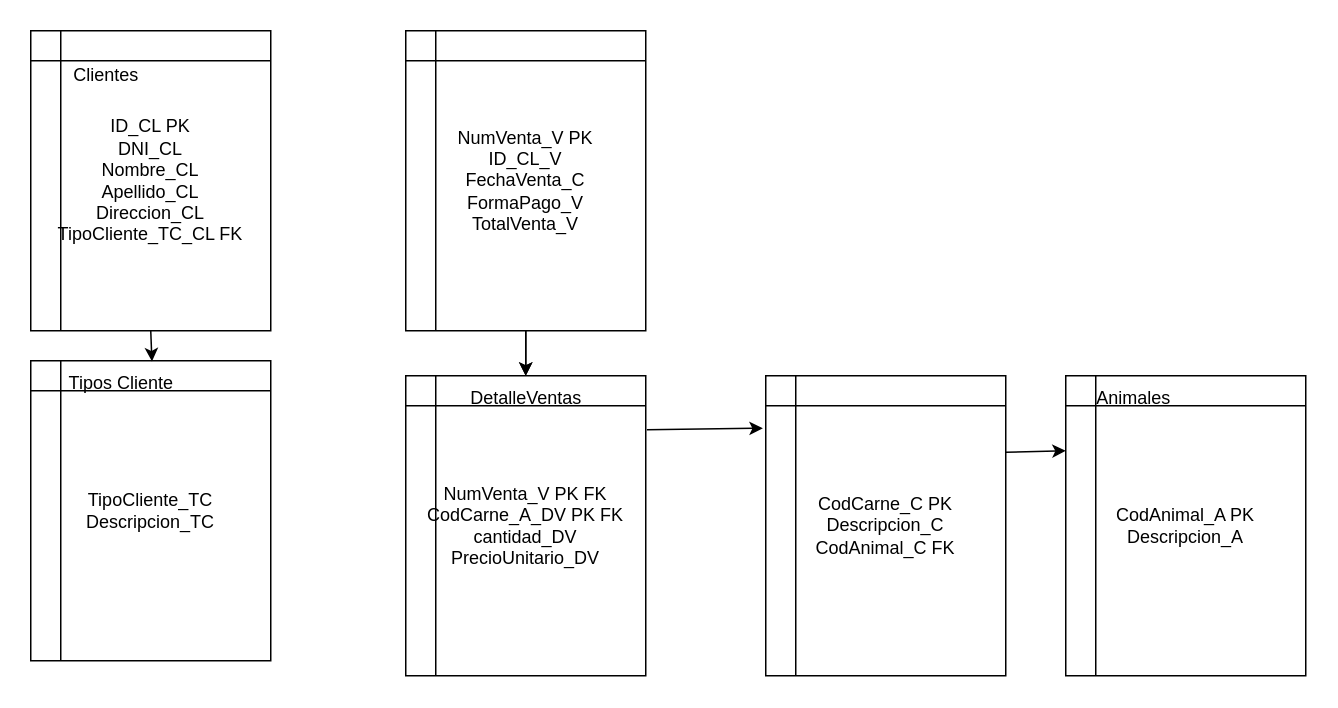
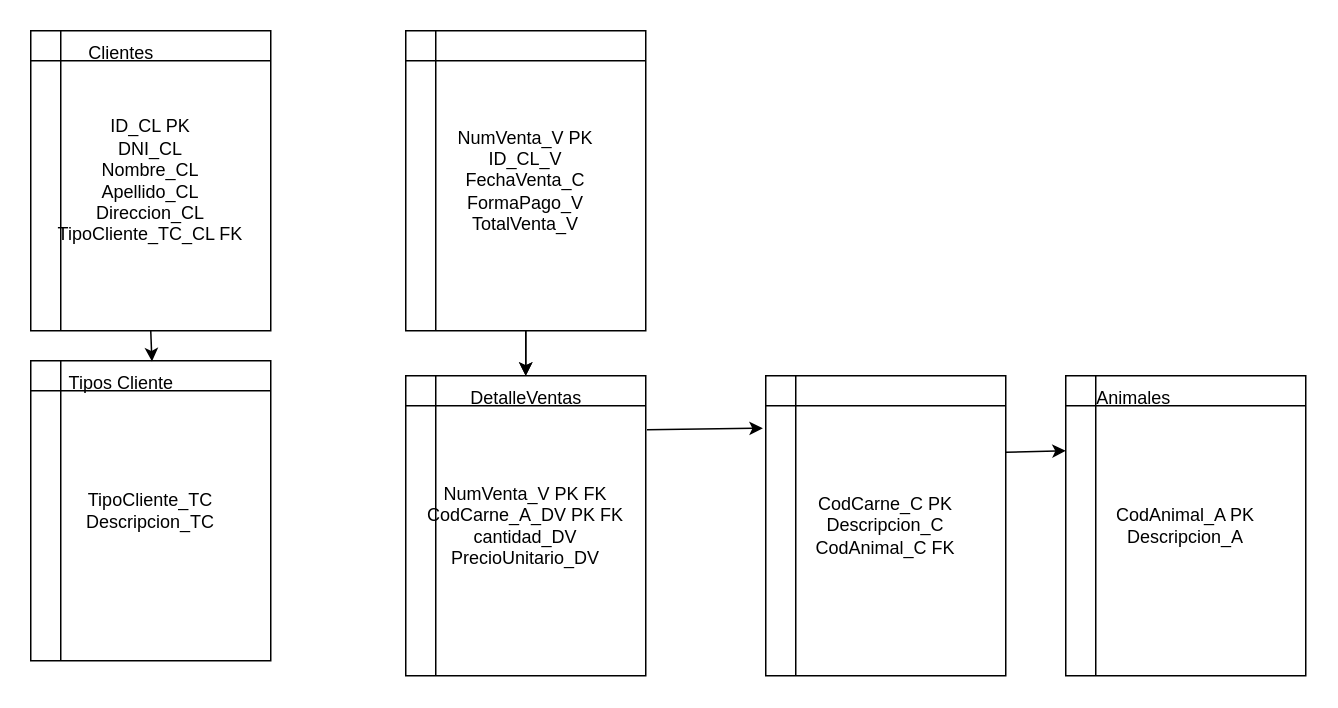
(106, 76) -> (121, 53)
